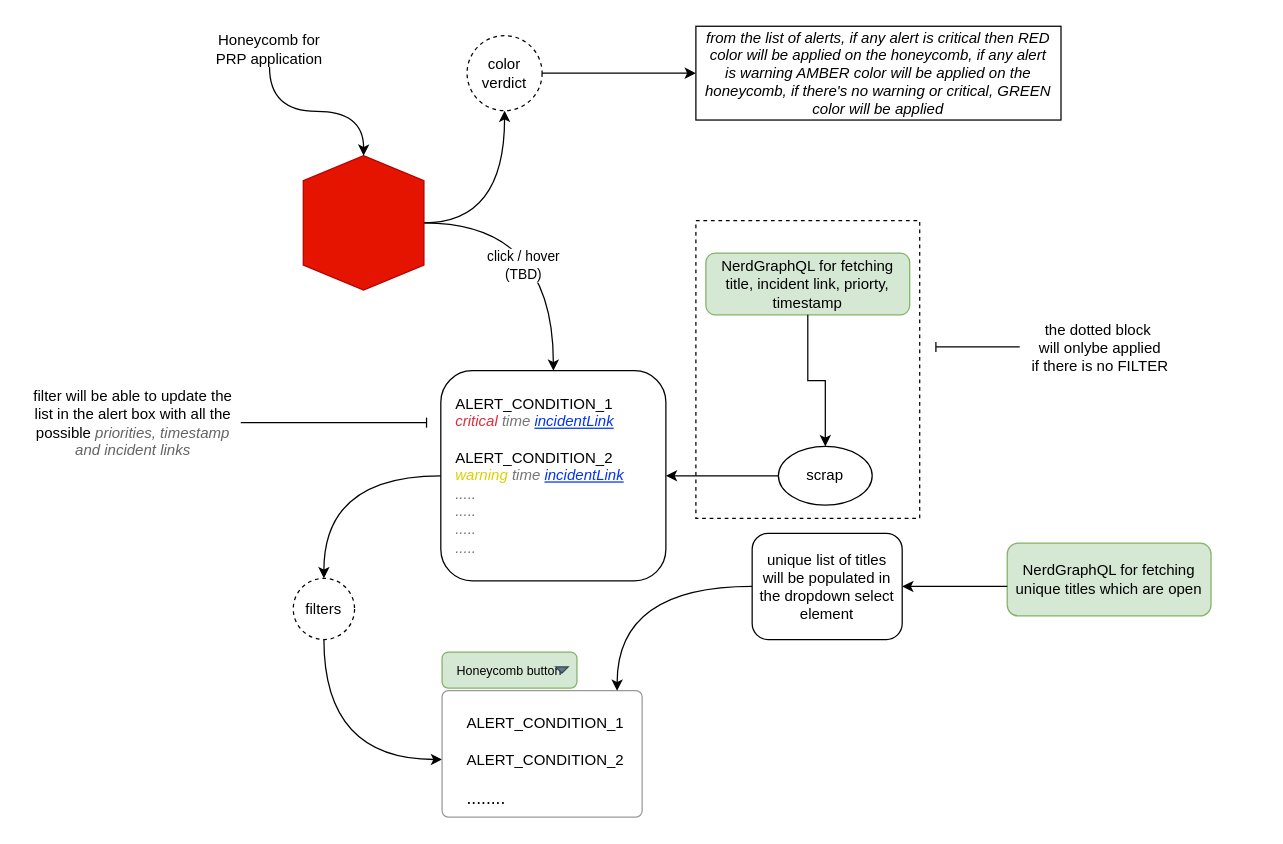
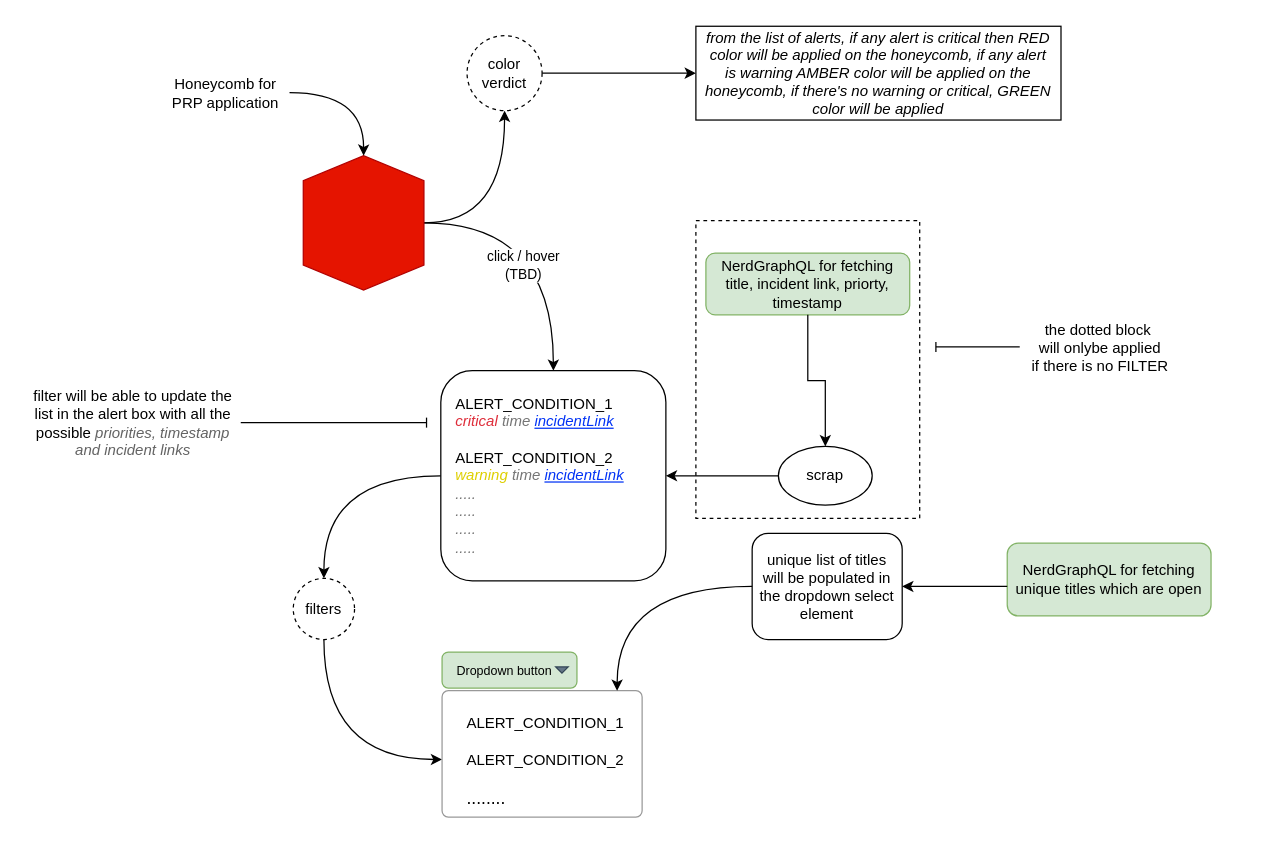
(269, 49) -> (226, 93)
(517, 669) -> (517, 669)
